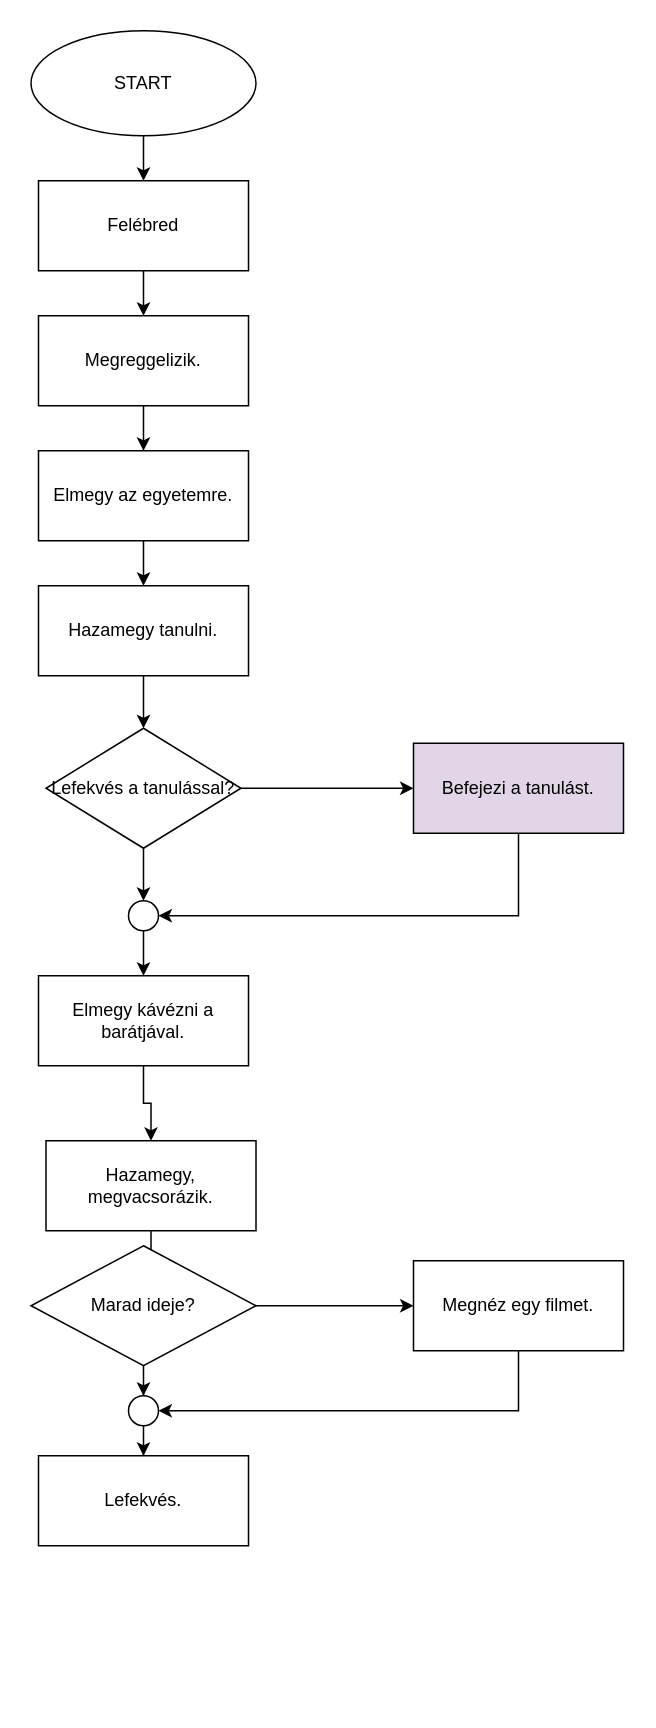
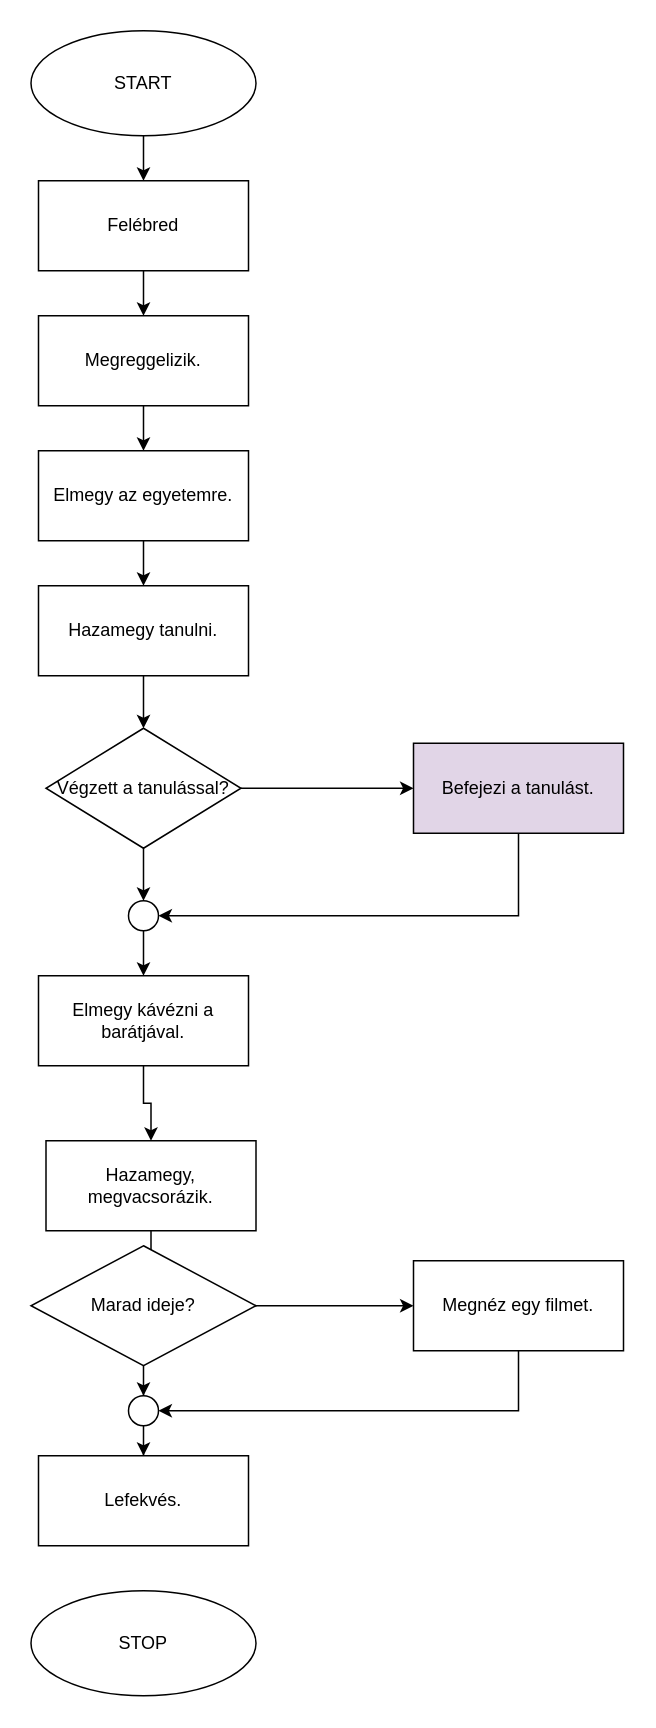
(143, 788) -> (143, 788)
none -> (143, 1643)
